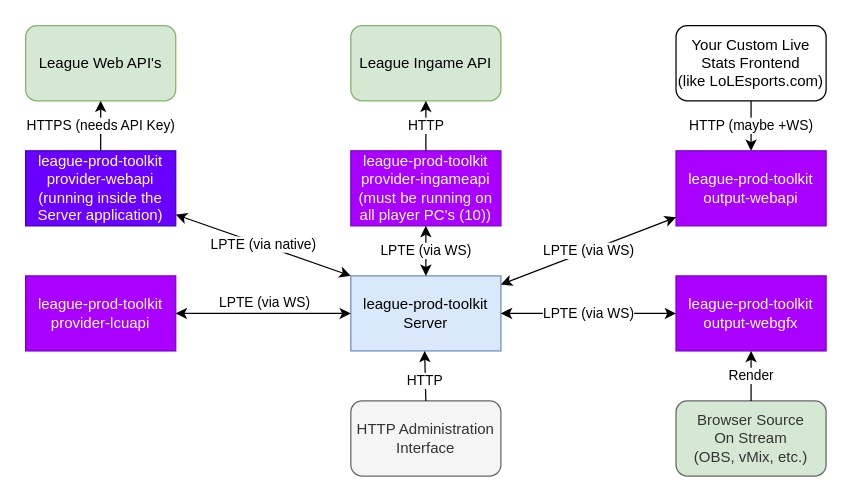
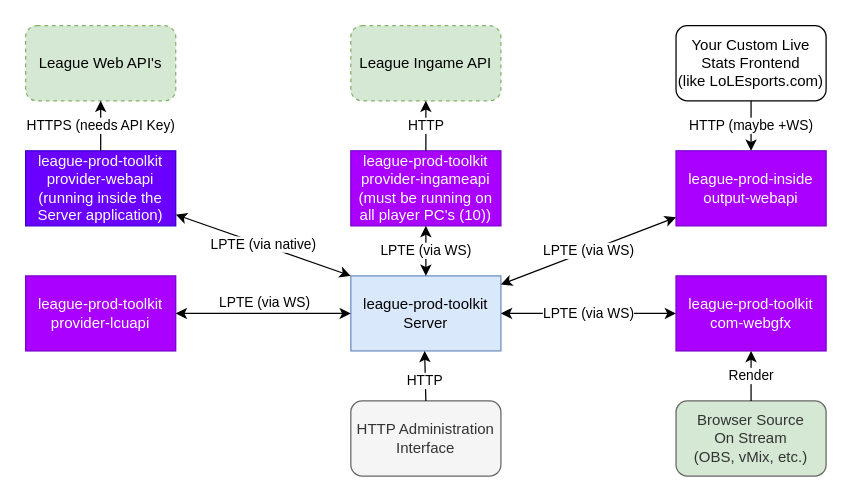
(101, 63) -> (101, 63)
(426, 63) -> (426, 63)
(751, 188) -> (751, 188)
(751, 313) -> (751, 313)
